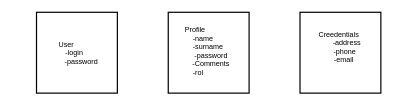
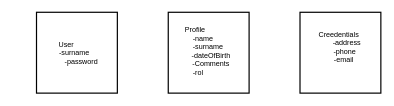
(195, 51) -> (195, 51)
(66, 53) -> (66, 53)
